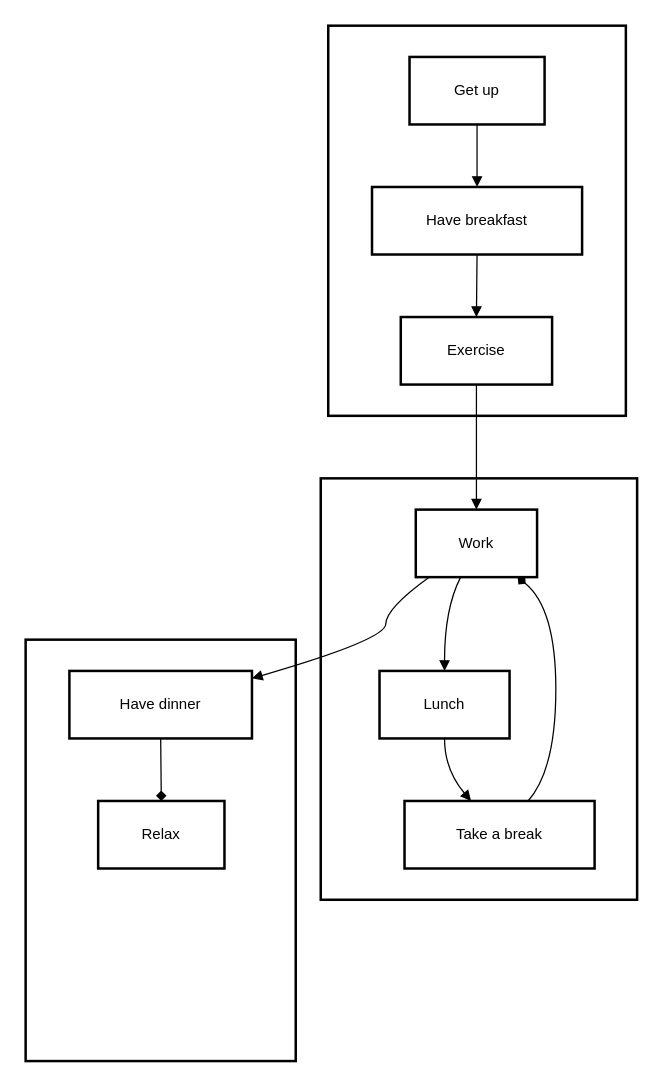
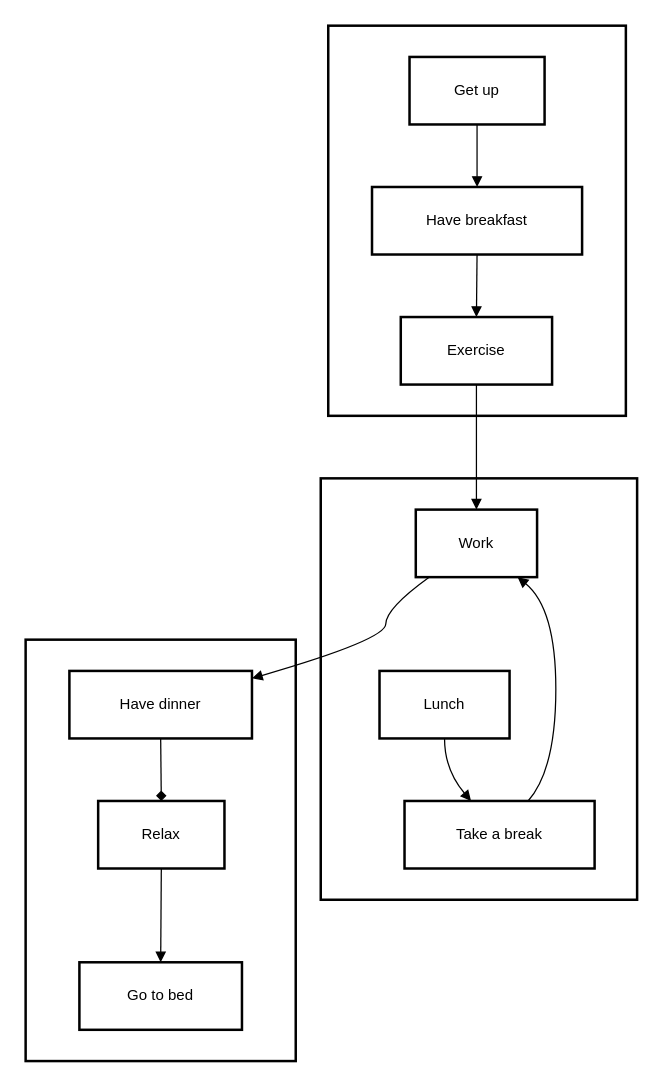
(526, 584) -> (526, 584)
(448, 618) -> none
none -> (161, 910)
none -> (161, 996)
